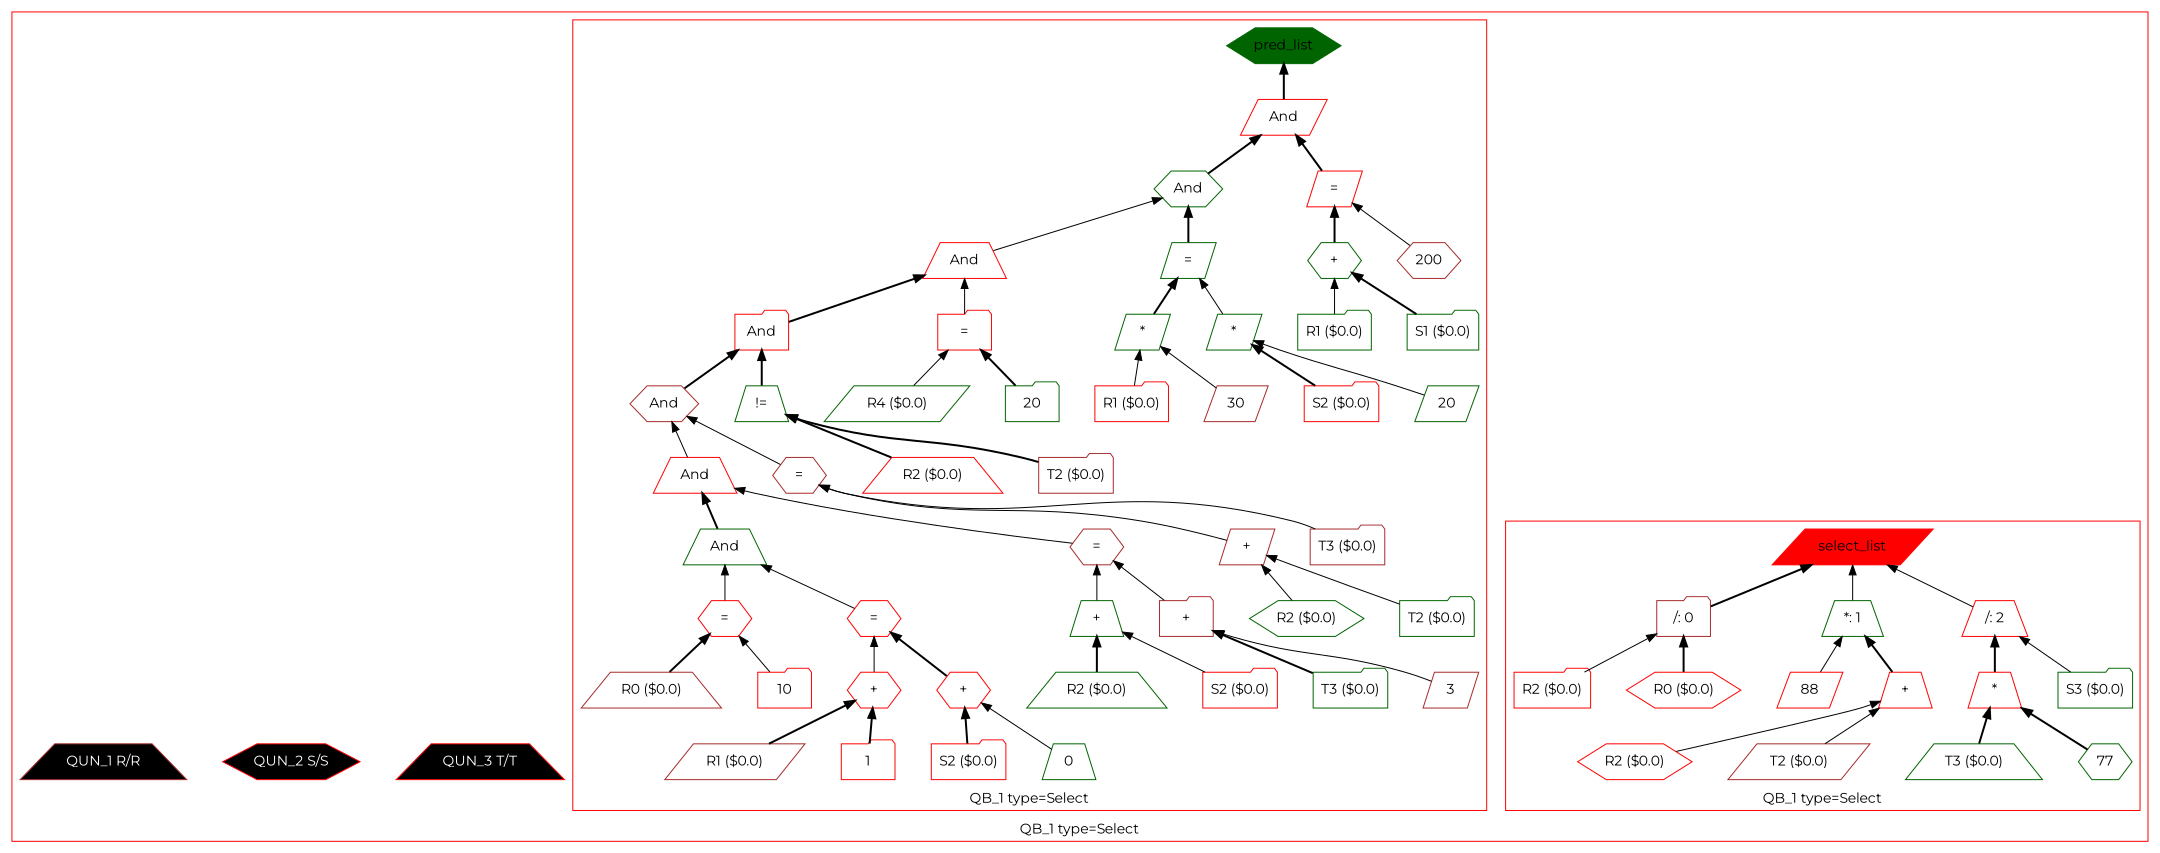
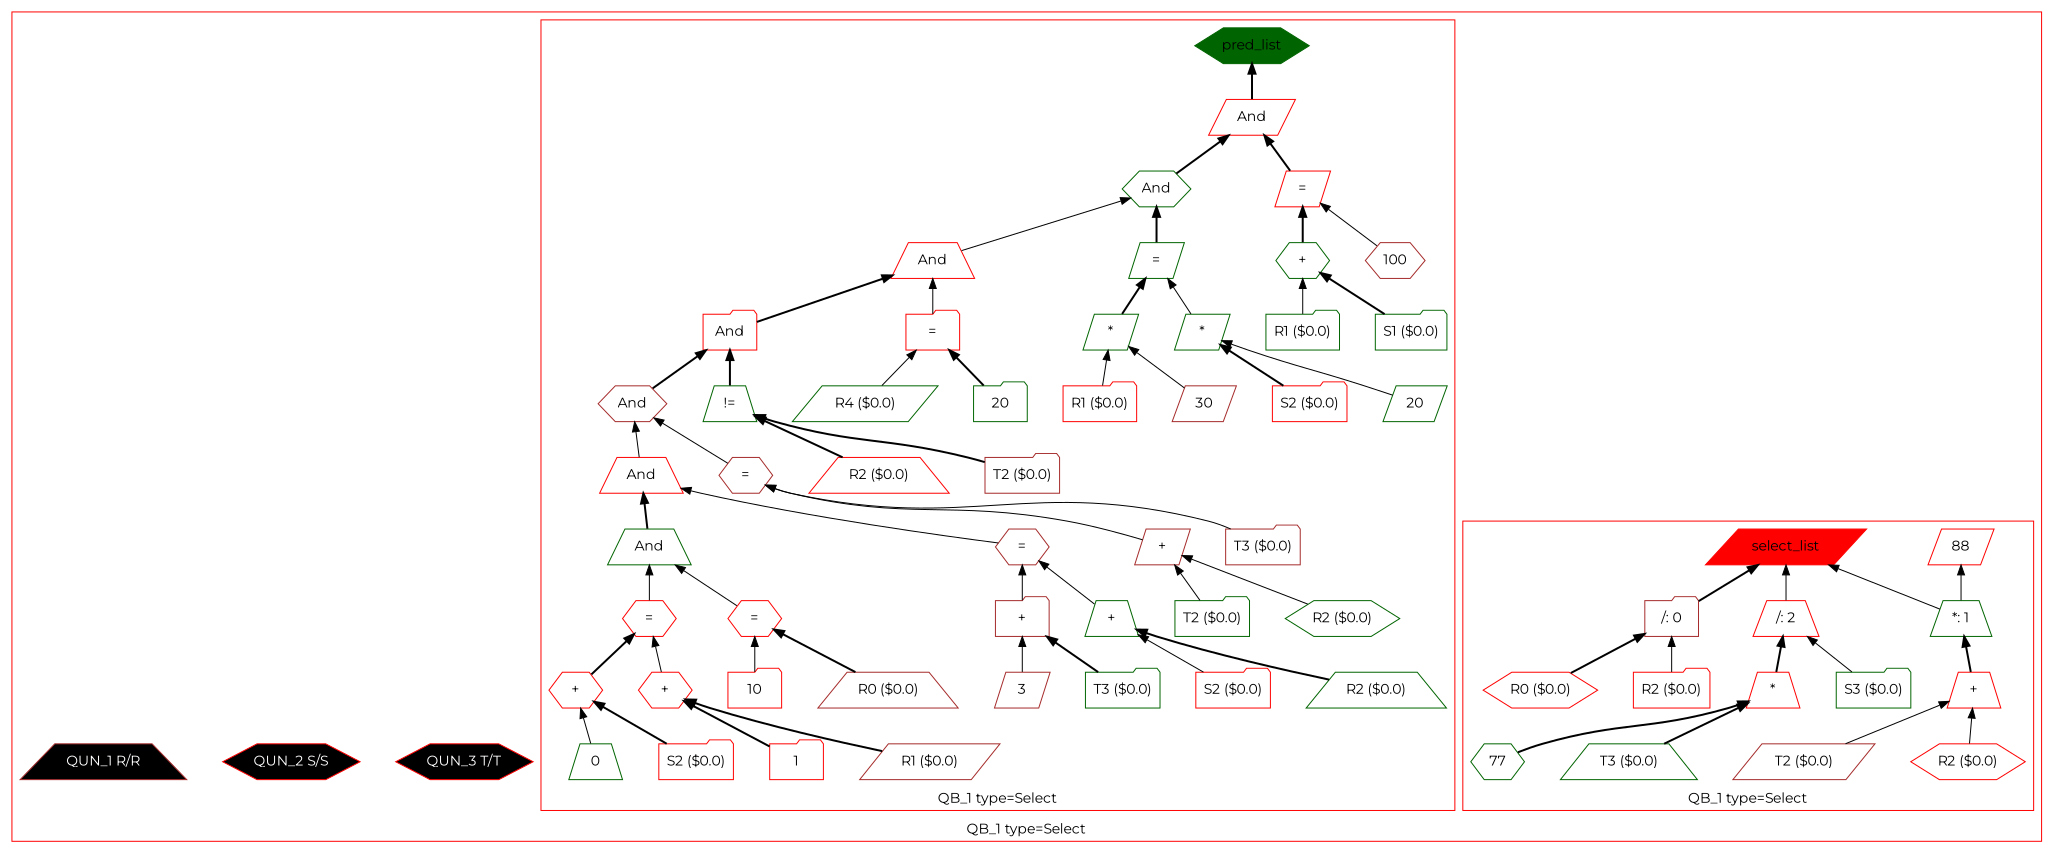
(1429, 261) -> (1395, 261)
(1829, 659) -> (1961, 588)
(480, 762) -> (464, 762)
